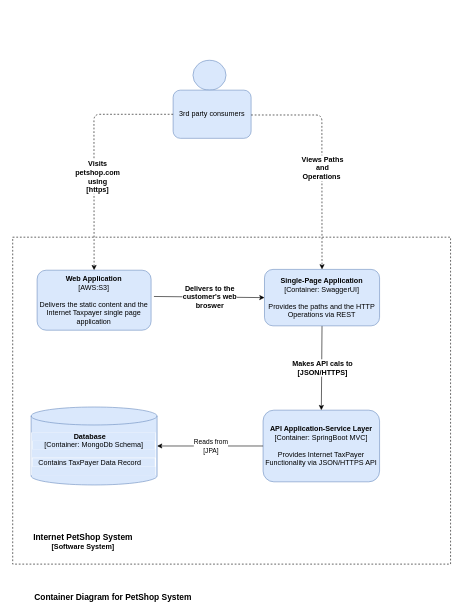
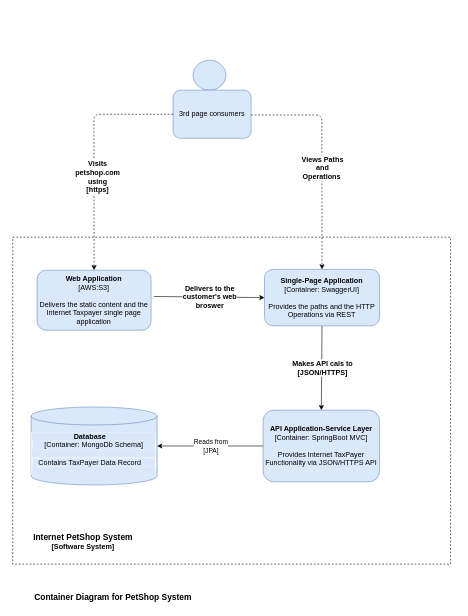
(212, 114) -> (212, 114)
